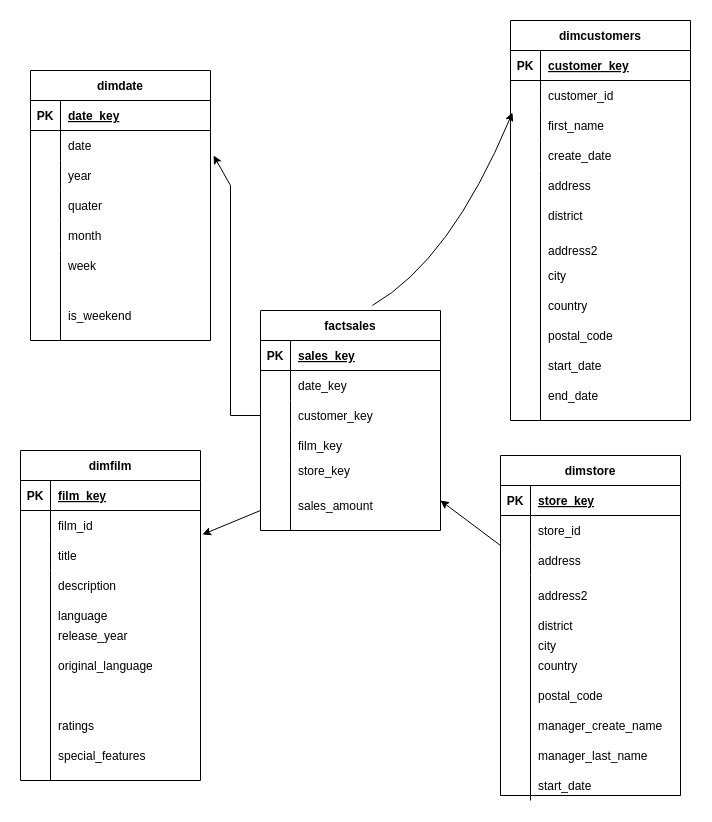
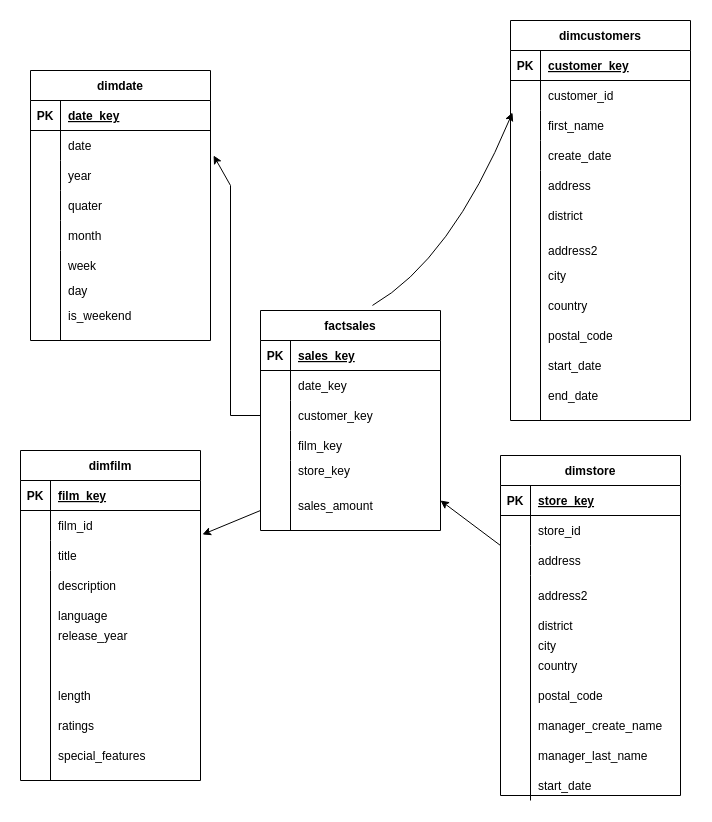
none -> (136, 291)
(126, 666) -> none
none -> (126, 696)
